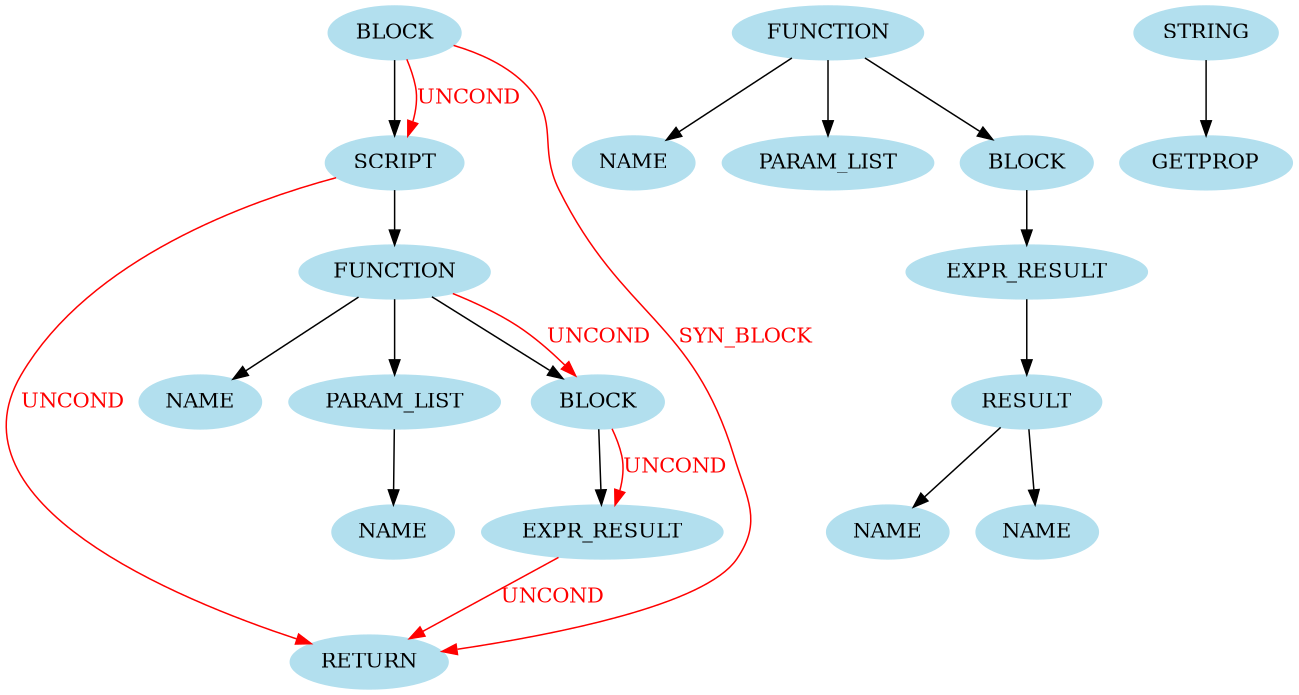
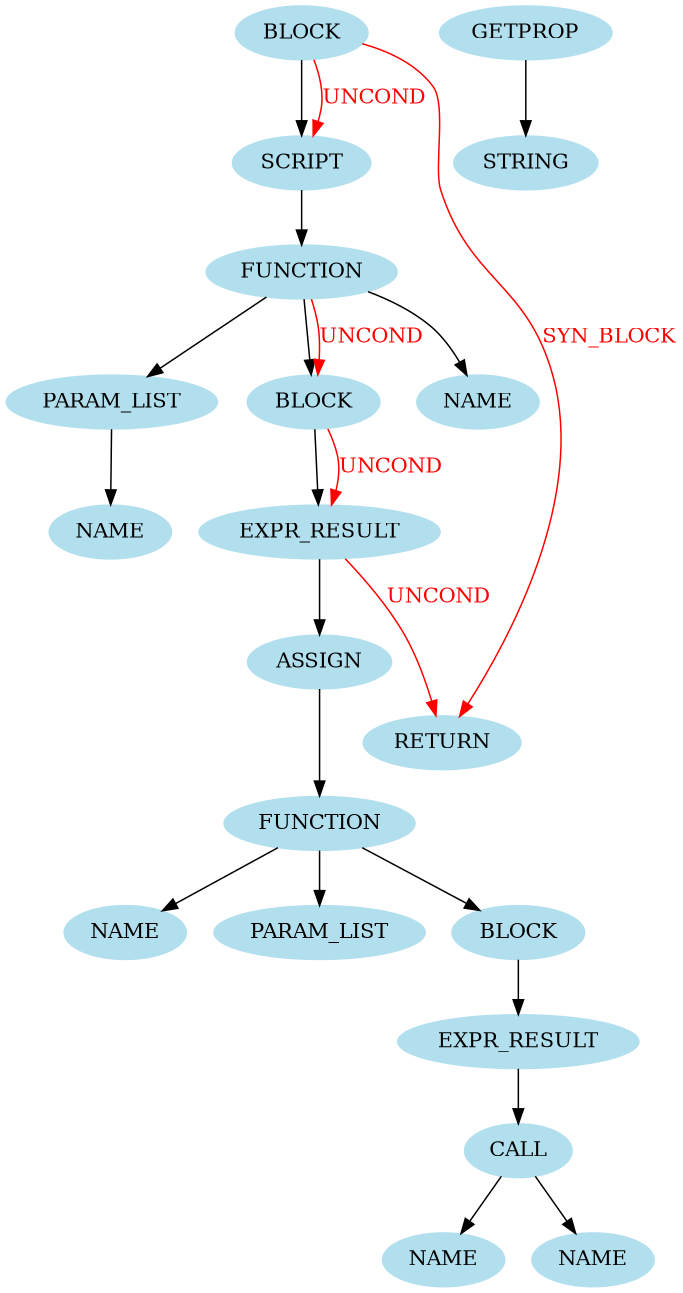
(1206, 90) -> (526, 90)
(13, 399) -> none
(1027, 402) -> (518, 1151)
none -> (320, 662)
